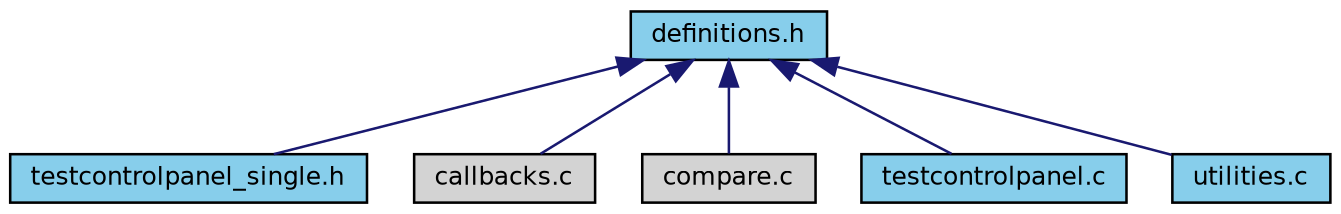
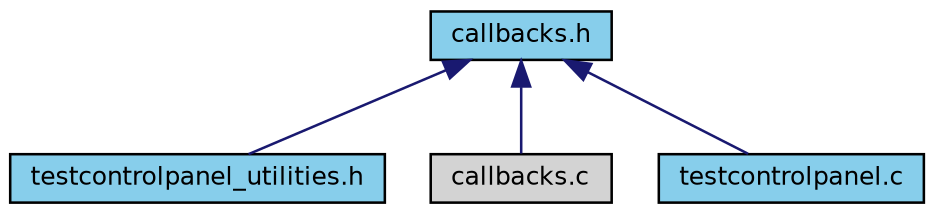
(729, 36) -> (521, 36)
(189, 178) -> (198, 178)
(729, 178) -> none
(1251, 178) -> none
